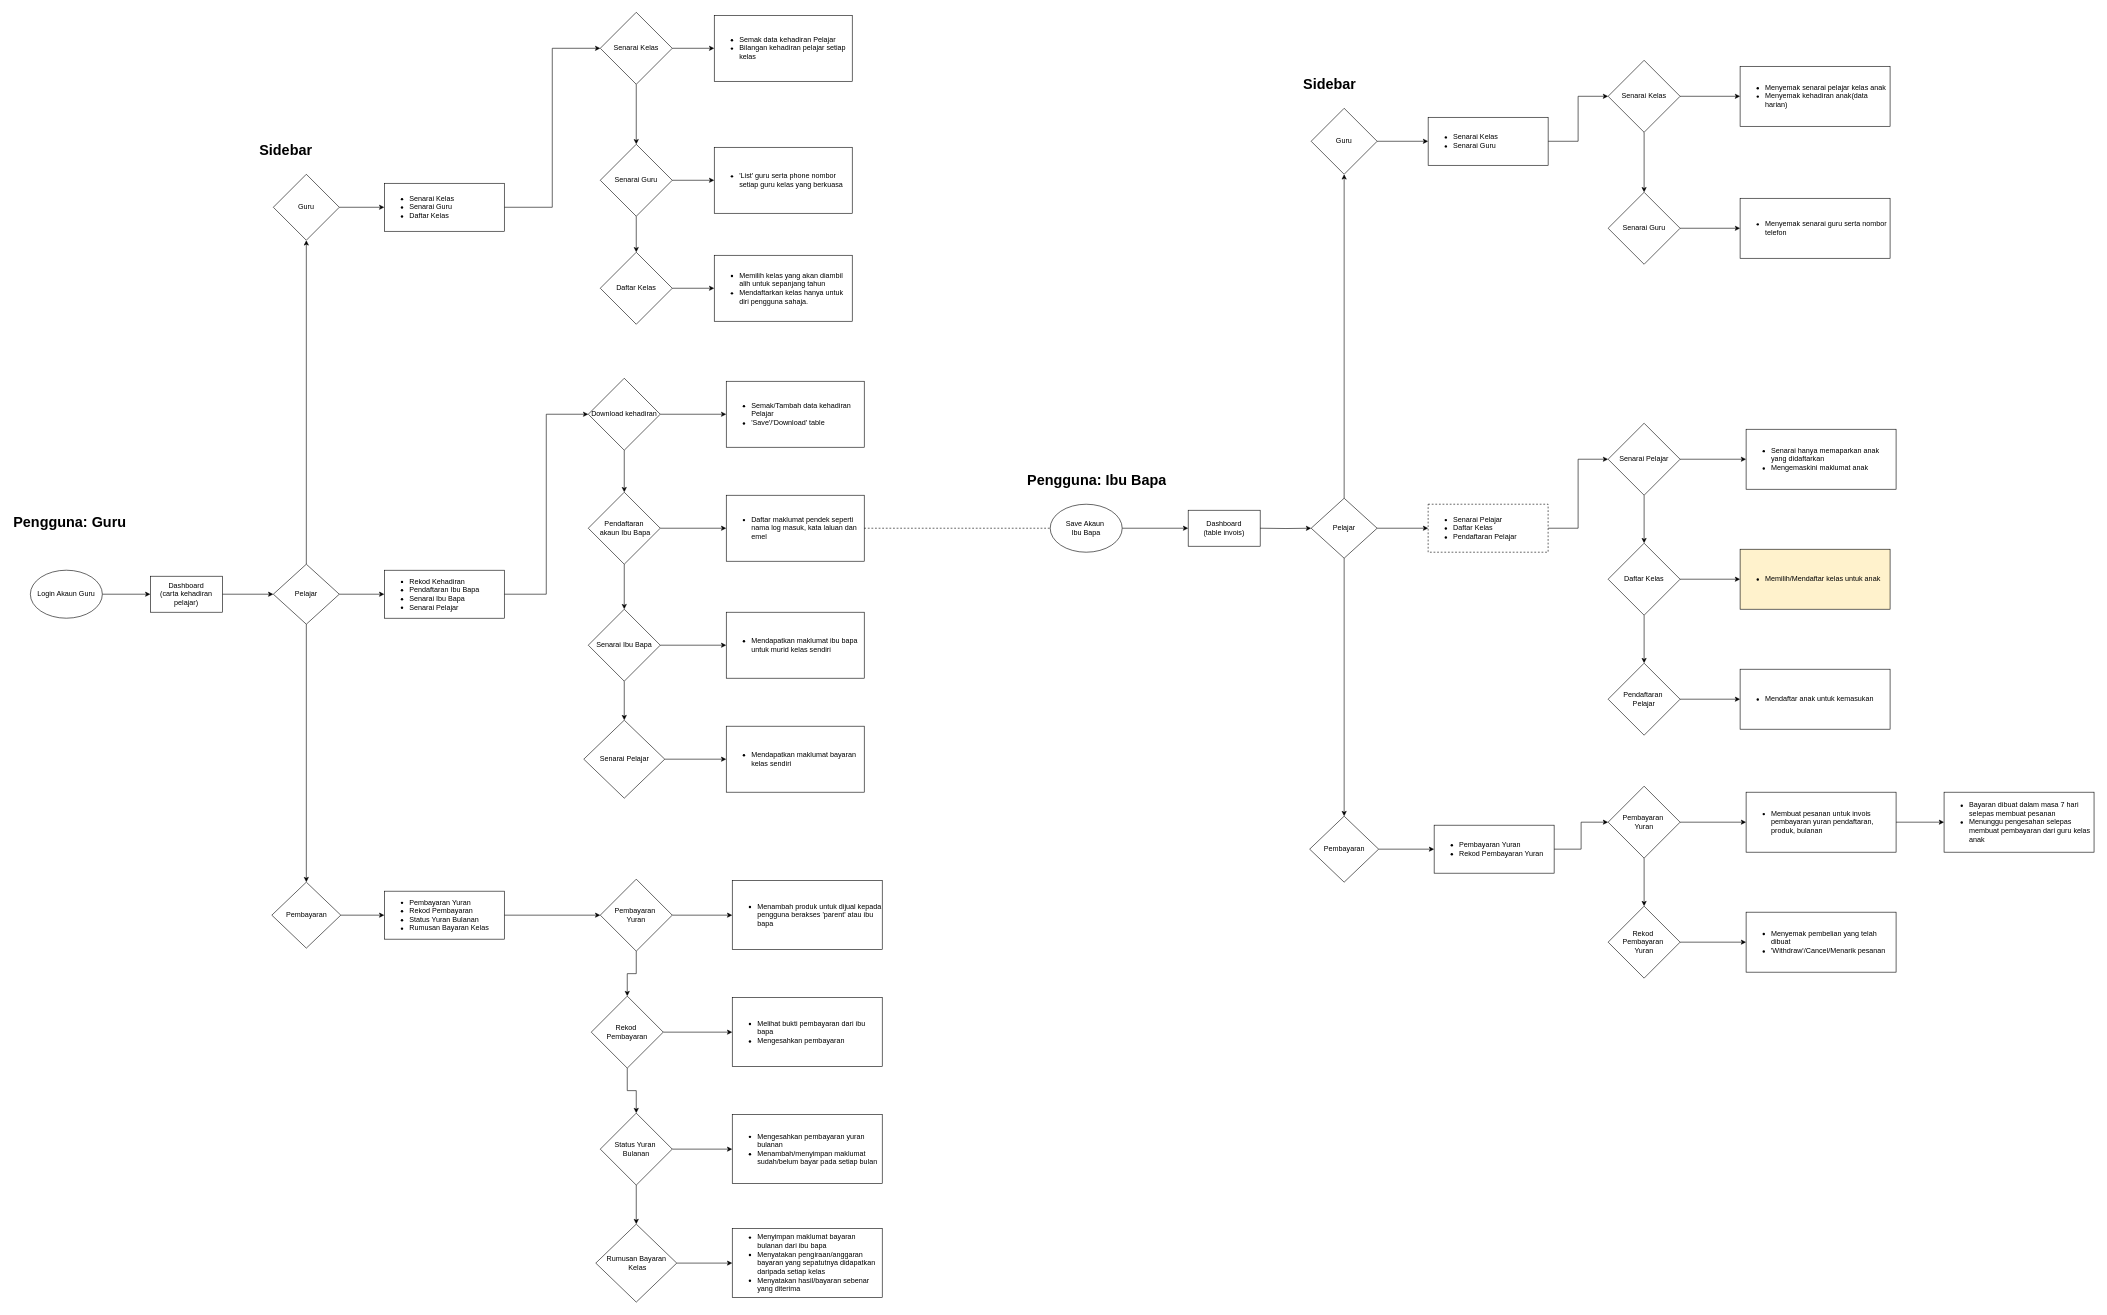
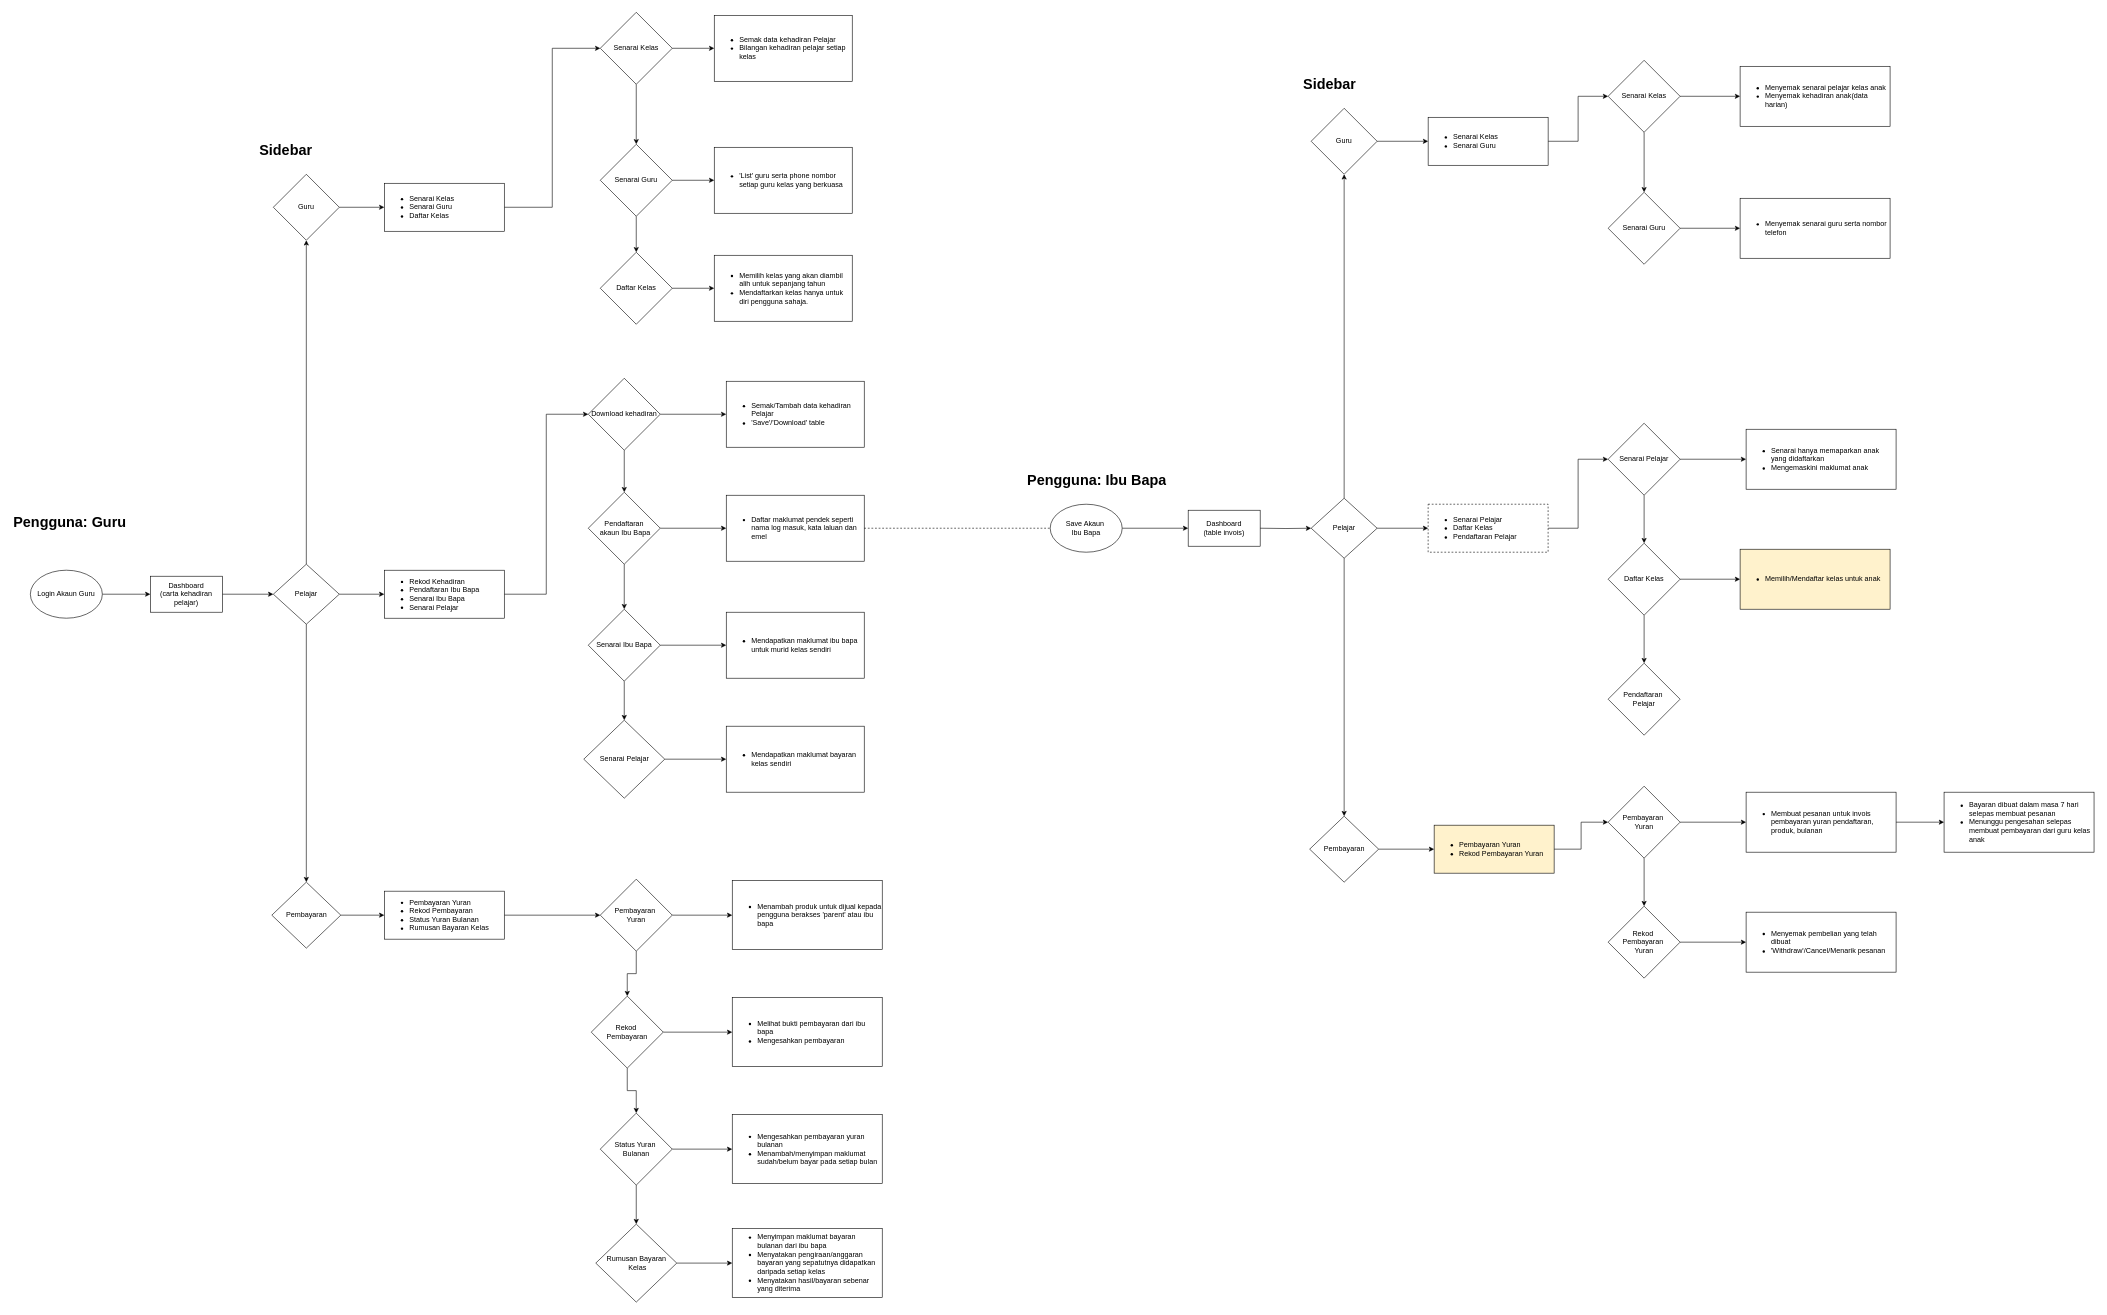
(1734, 699) -> none
(1815, 699) -> none
(1494, 849) -> (1494, 849)
